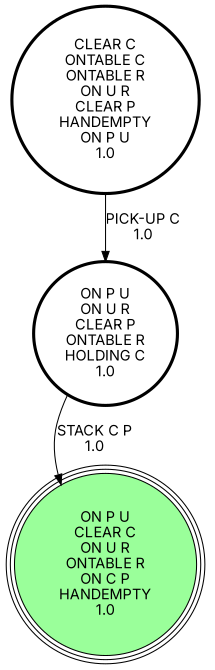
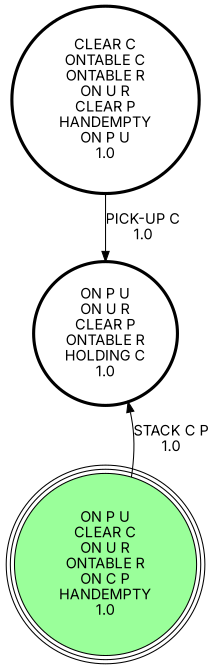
(55, 434) -> (134, 445)
